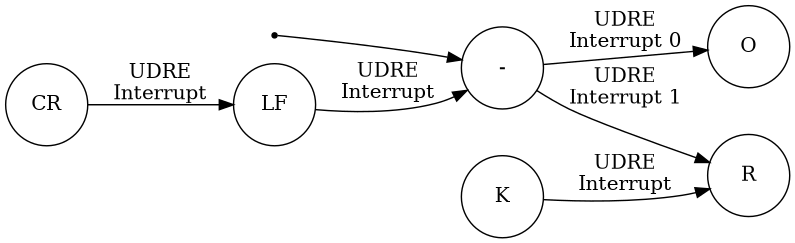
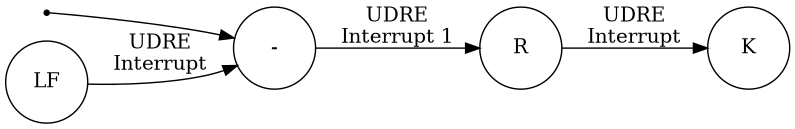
(749, 47) -> none
(47, 105) -> none
(620, 201) -> (628, 48)
